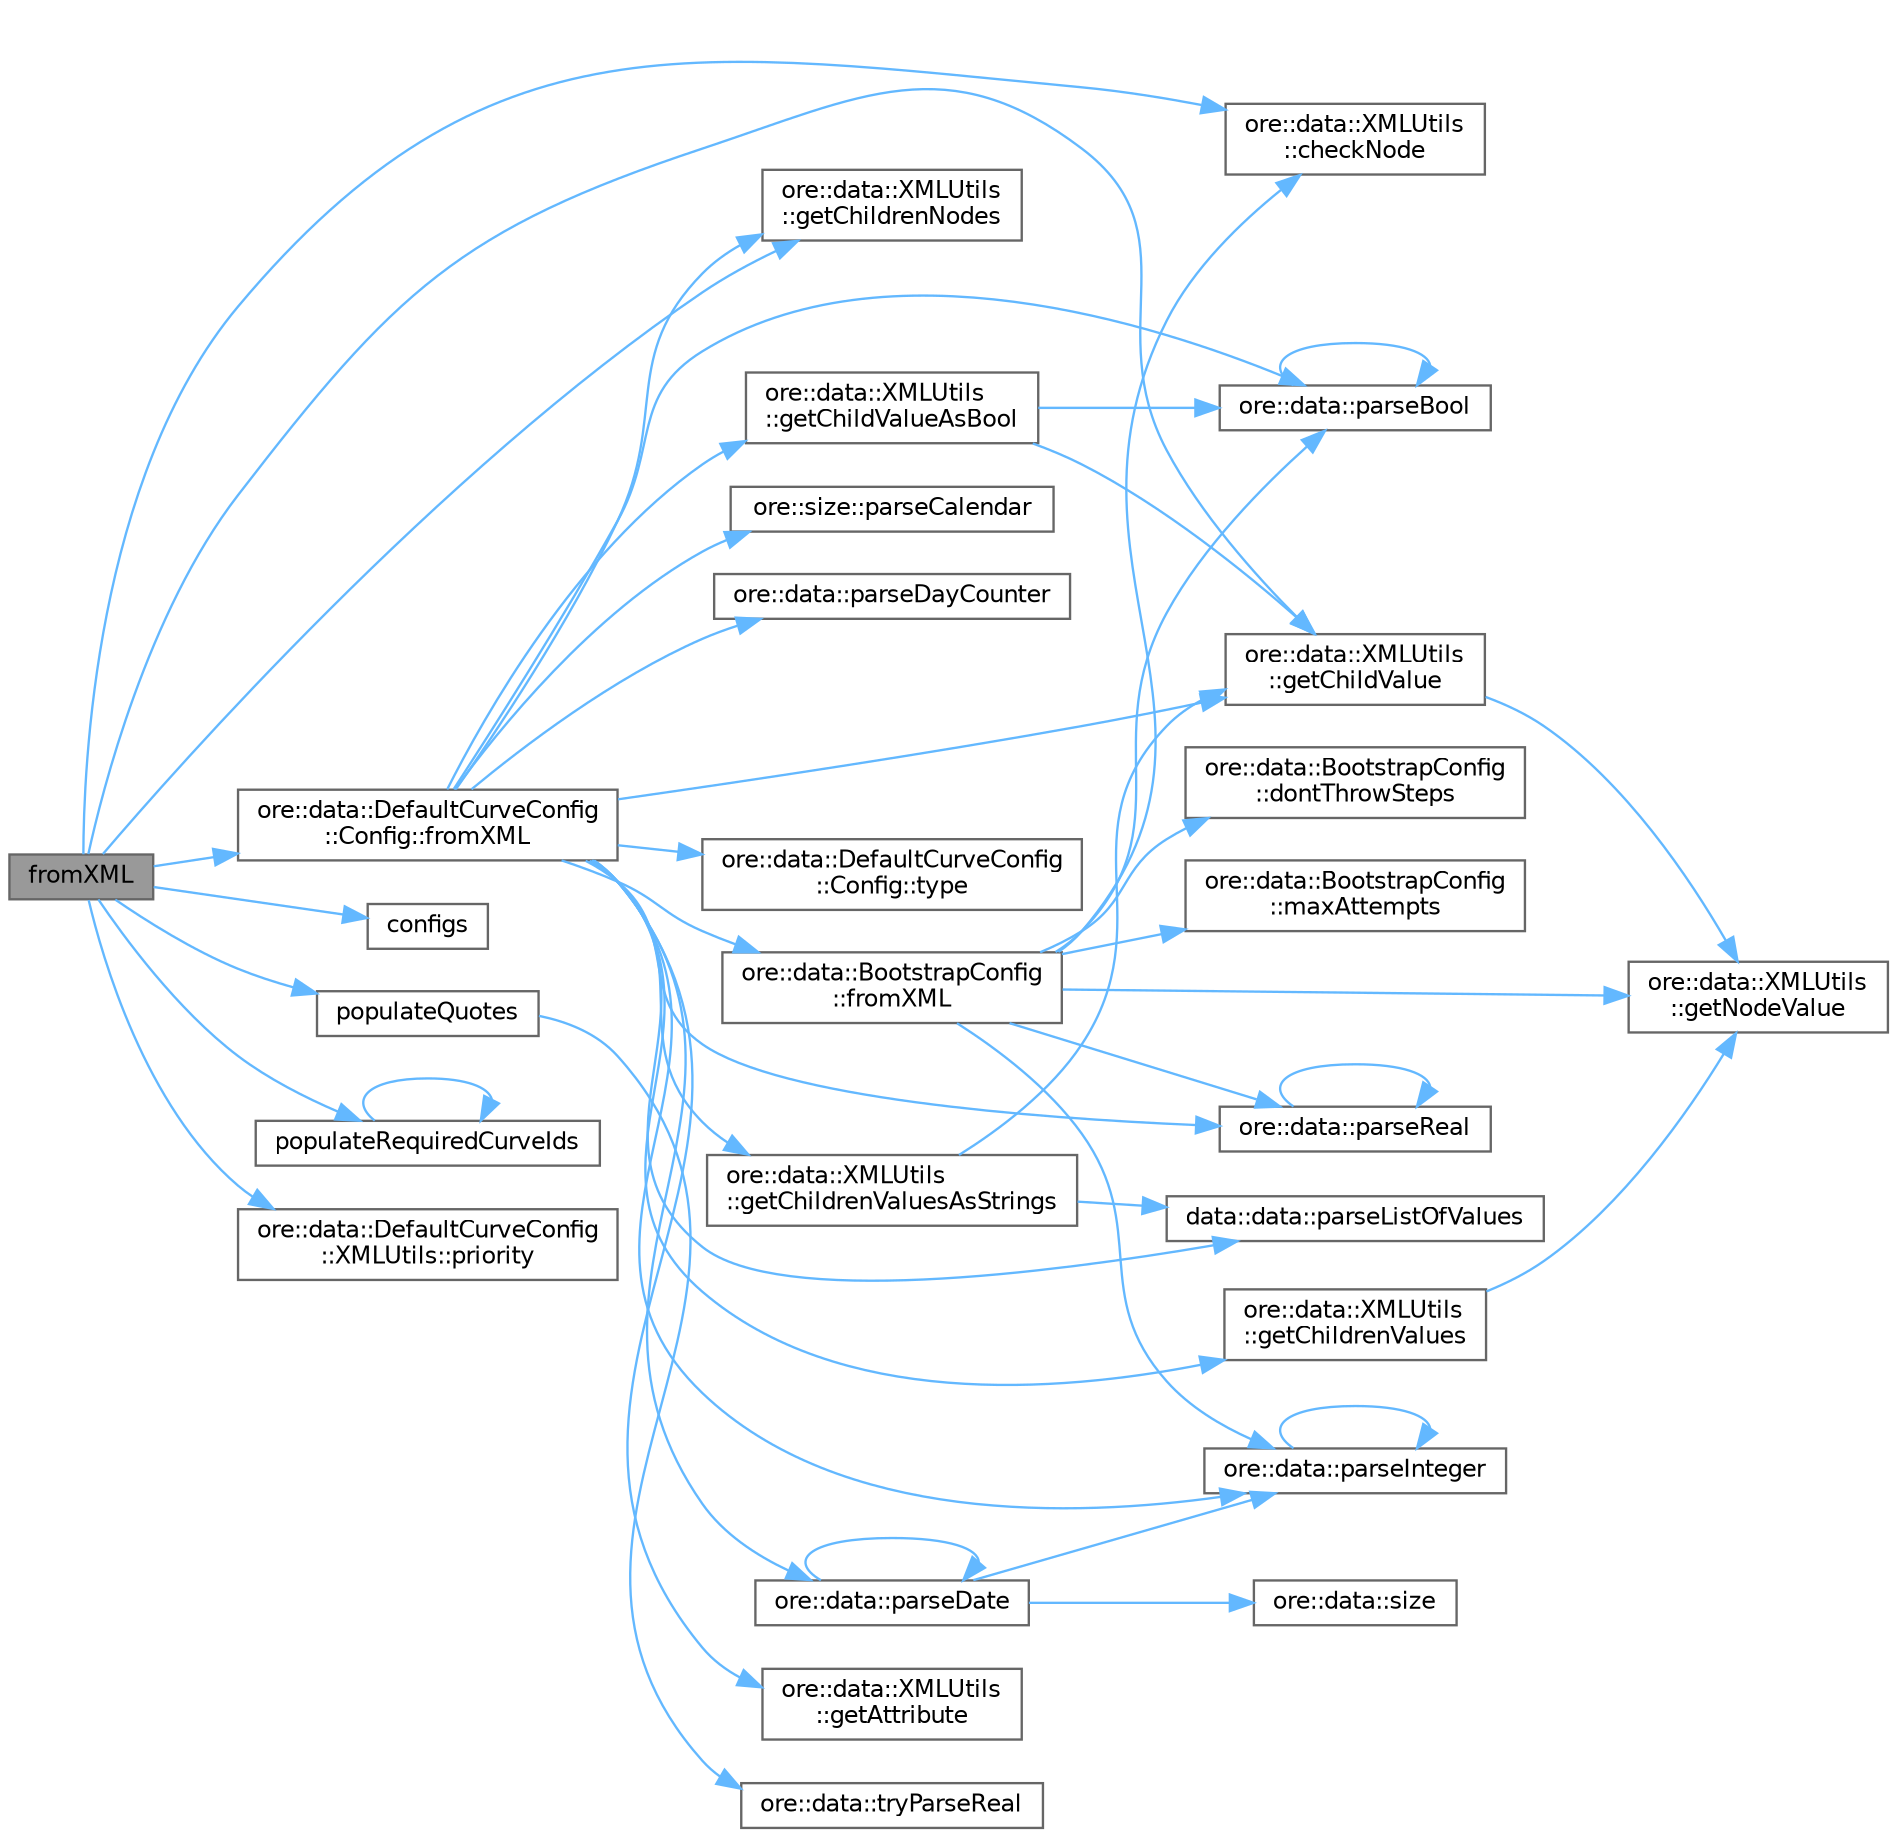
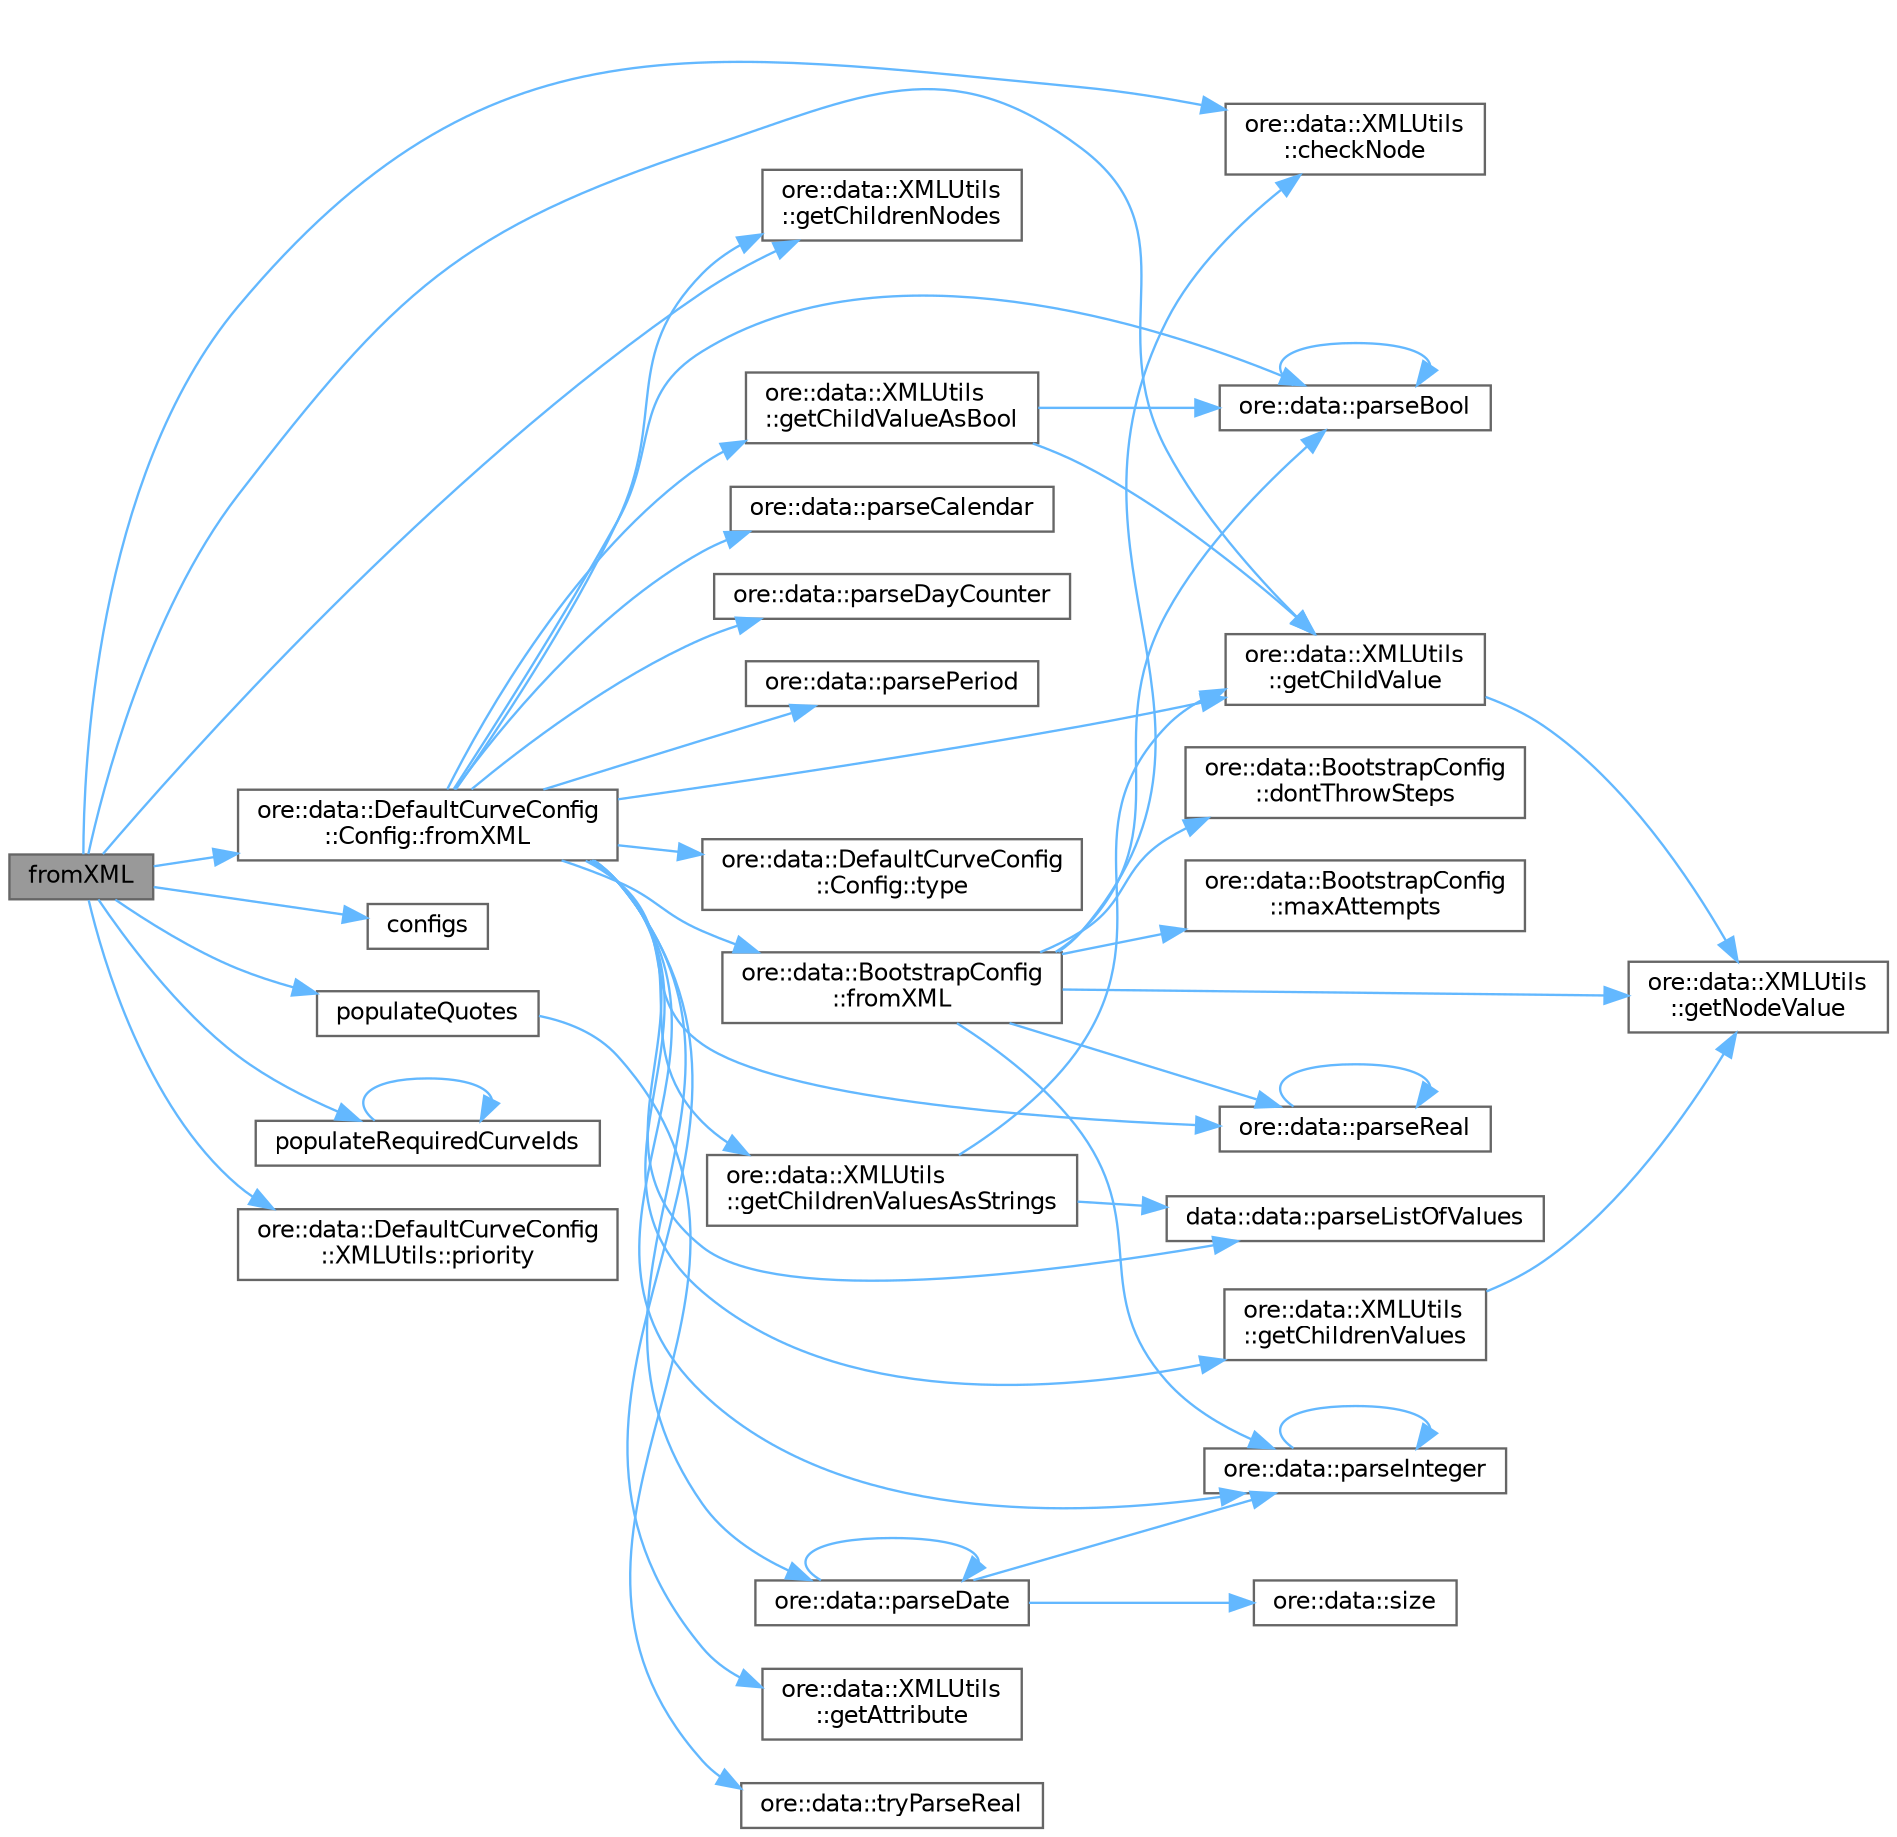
(892, 509) -> (892, 509)
none -> (892, 684)
